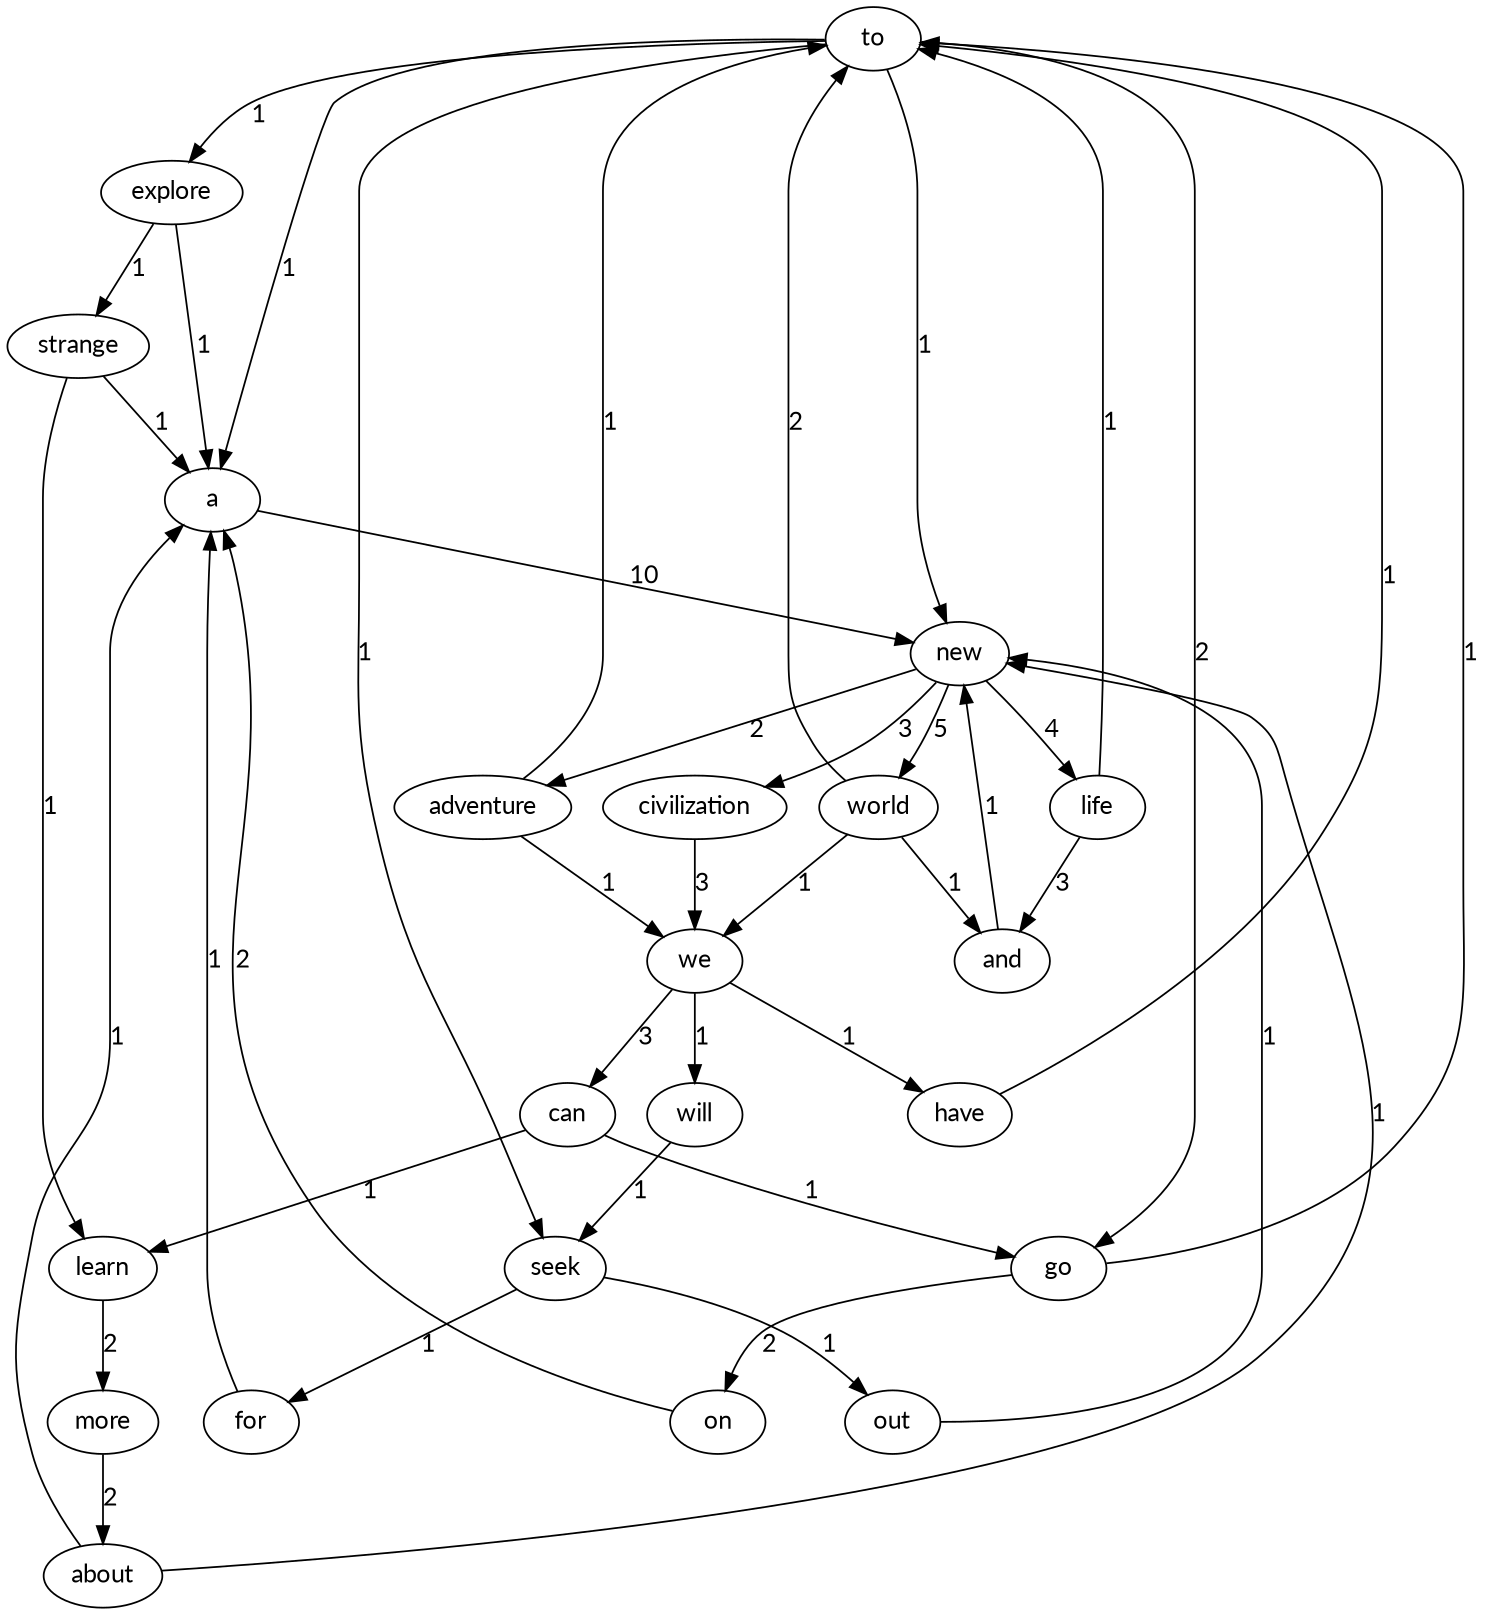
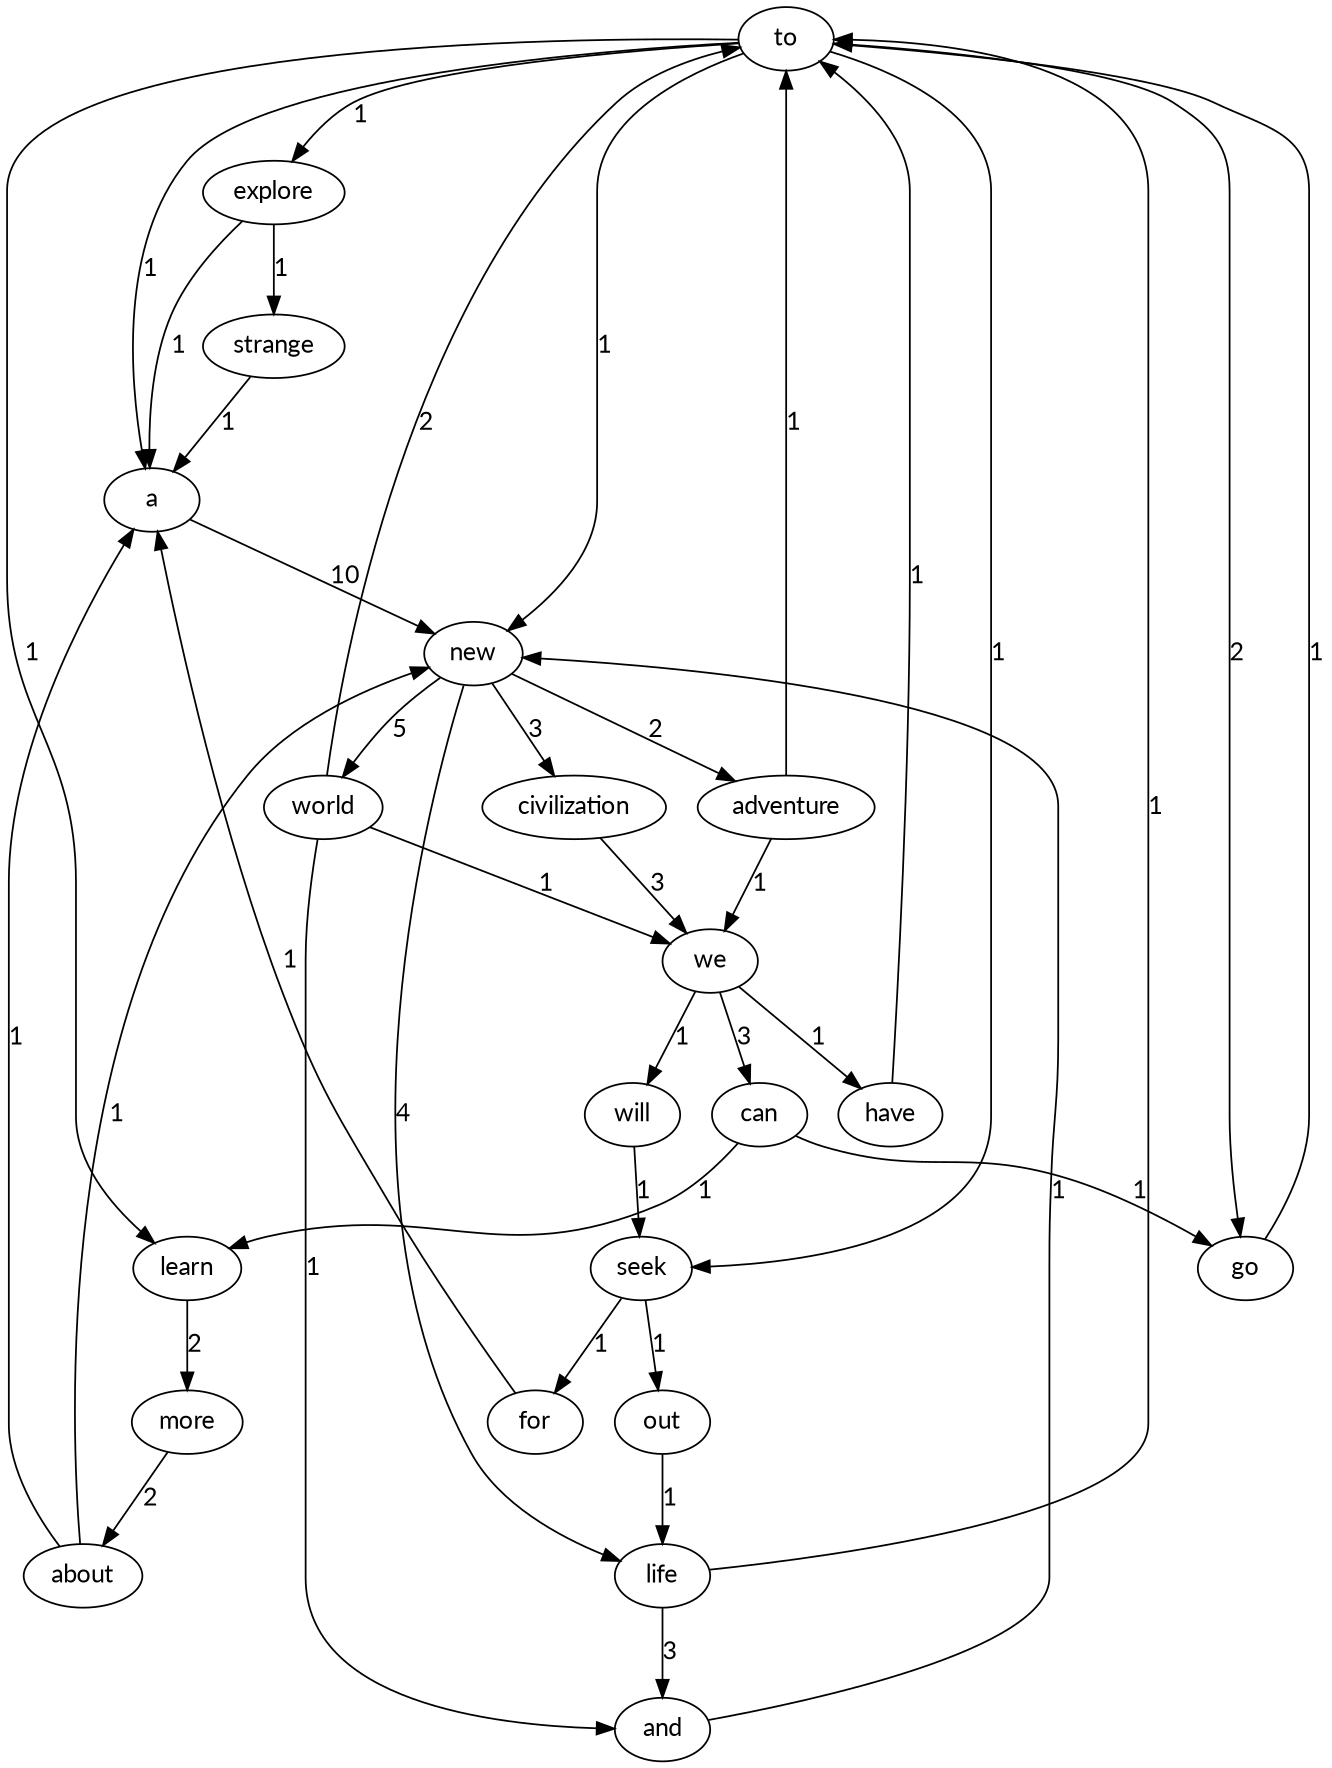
(43, 802) -> (7, 338)
(1262, 1083) -> (662, 1490)
(718, 1422) -> none
